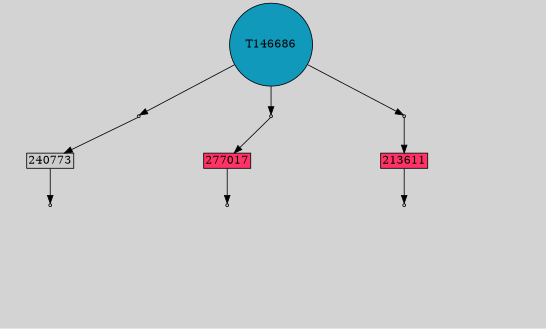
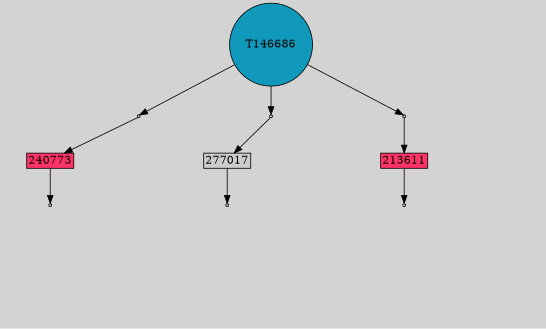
(50, 161) -> (50, 161)
(227, 161) -> (227, 161)
